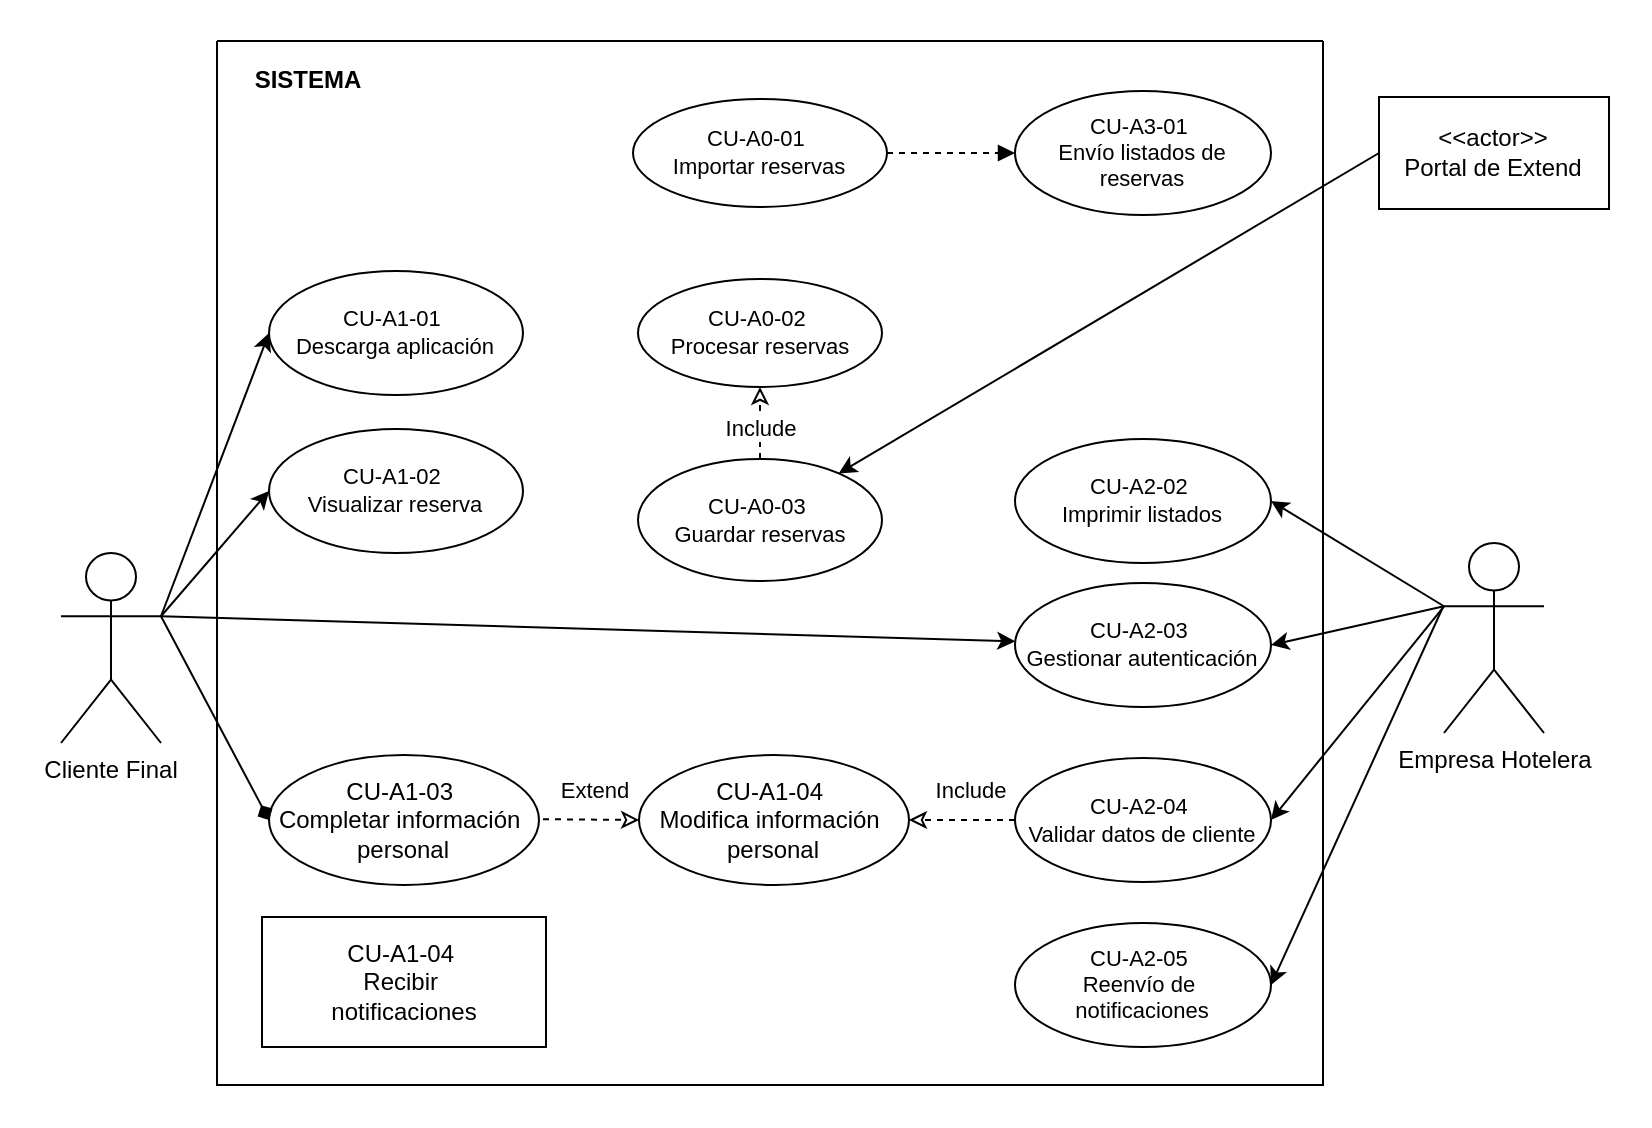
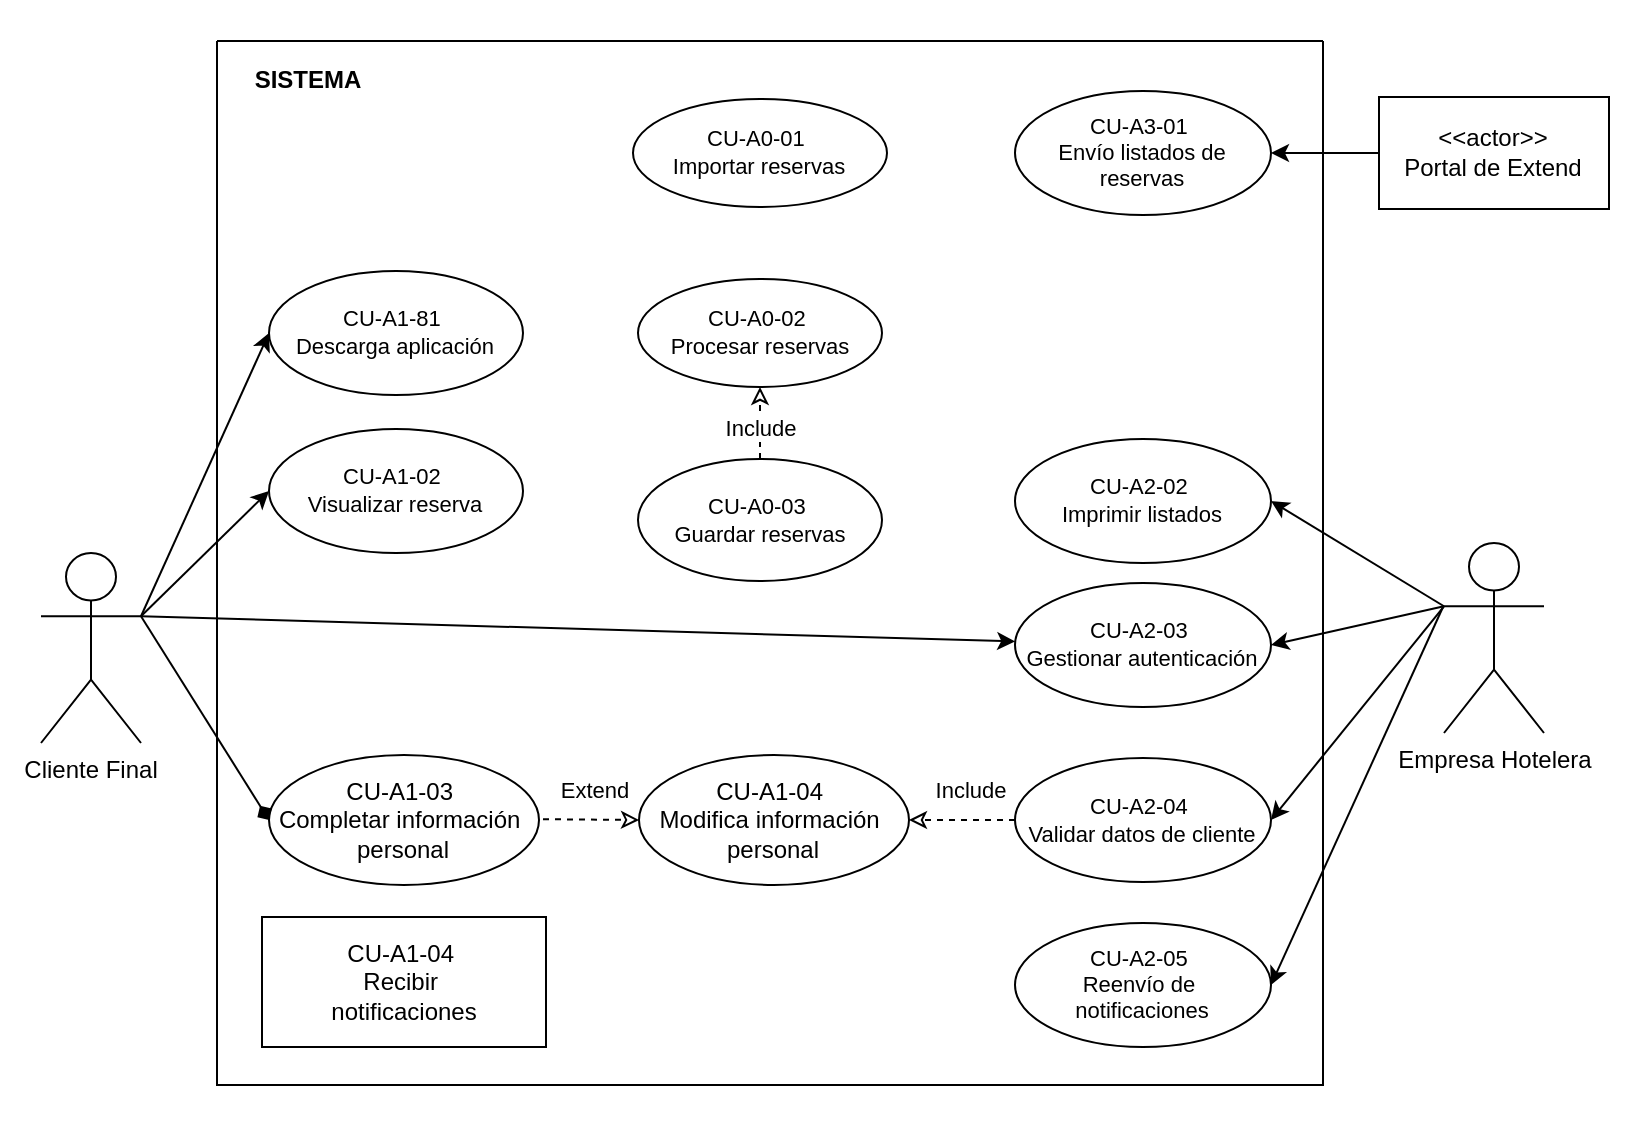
(942, 153) -> none
(1085, 328) -> (1332, 153)
(396, 333) -> (396, 333)
(111, 648) -> (91, 648)
